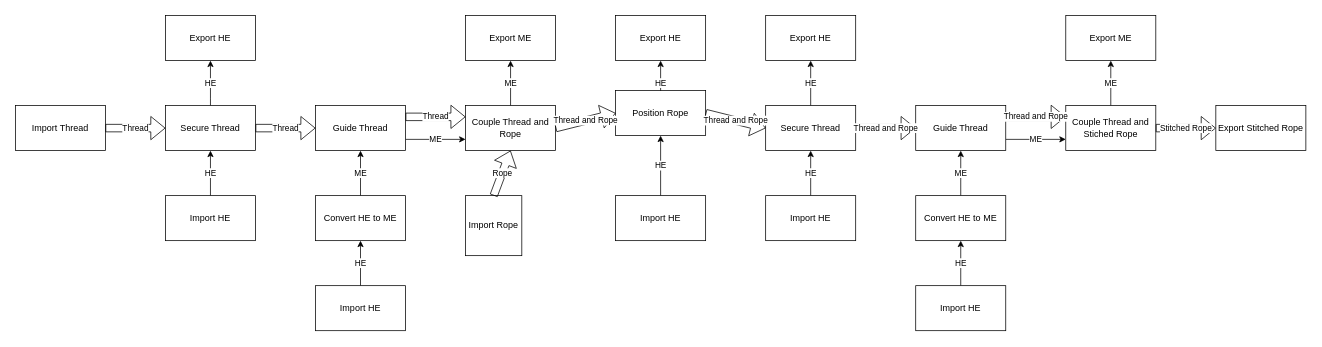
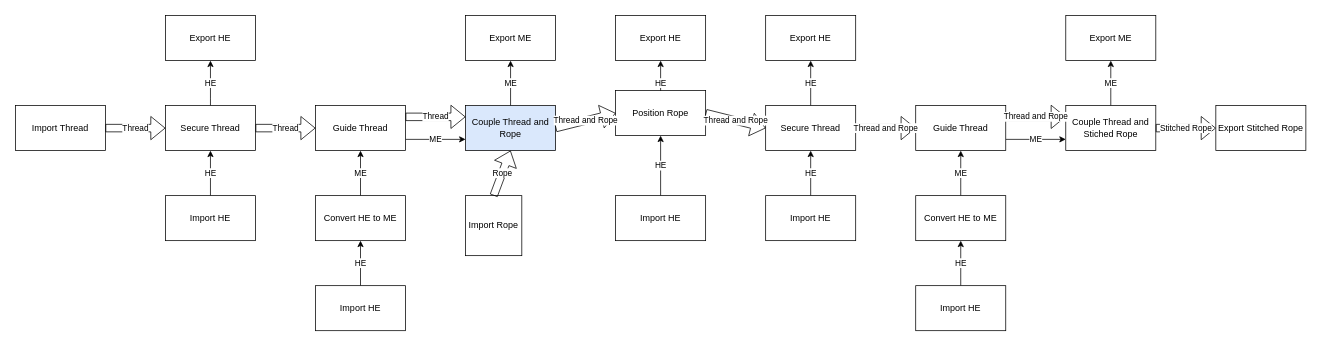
(510, 128) -> (510, 128)
